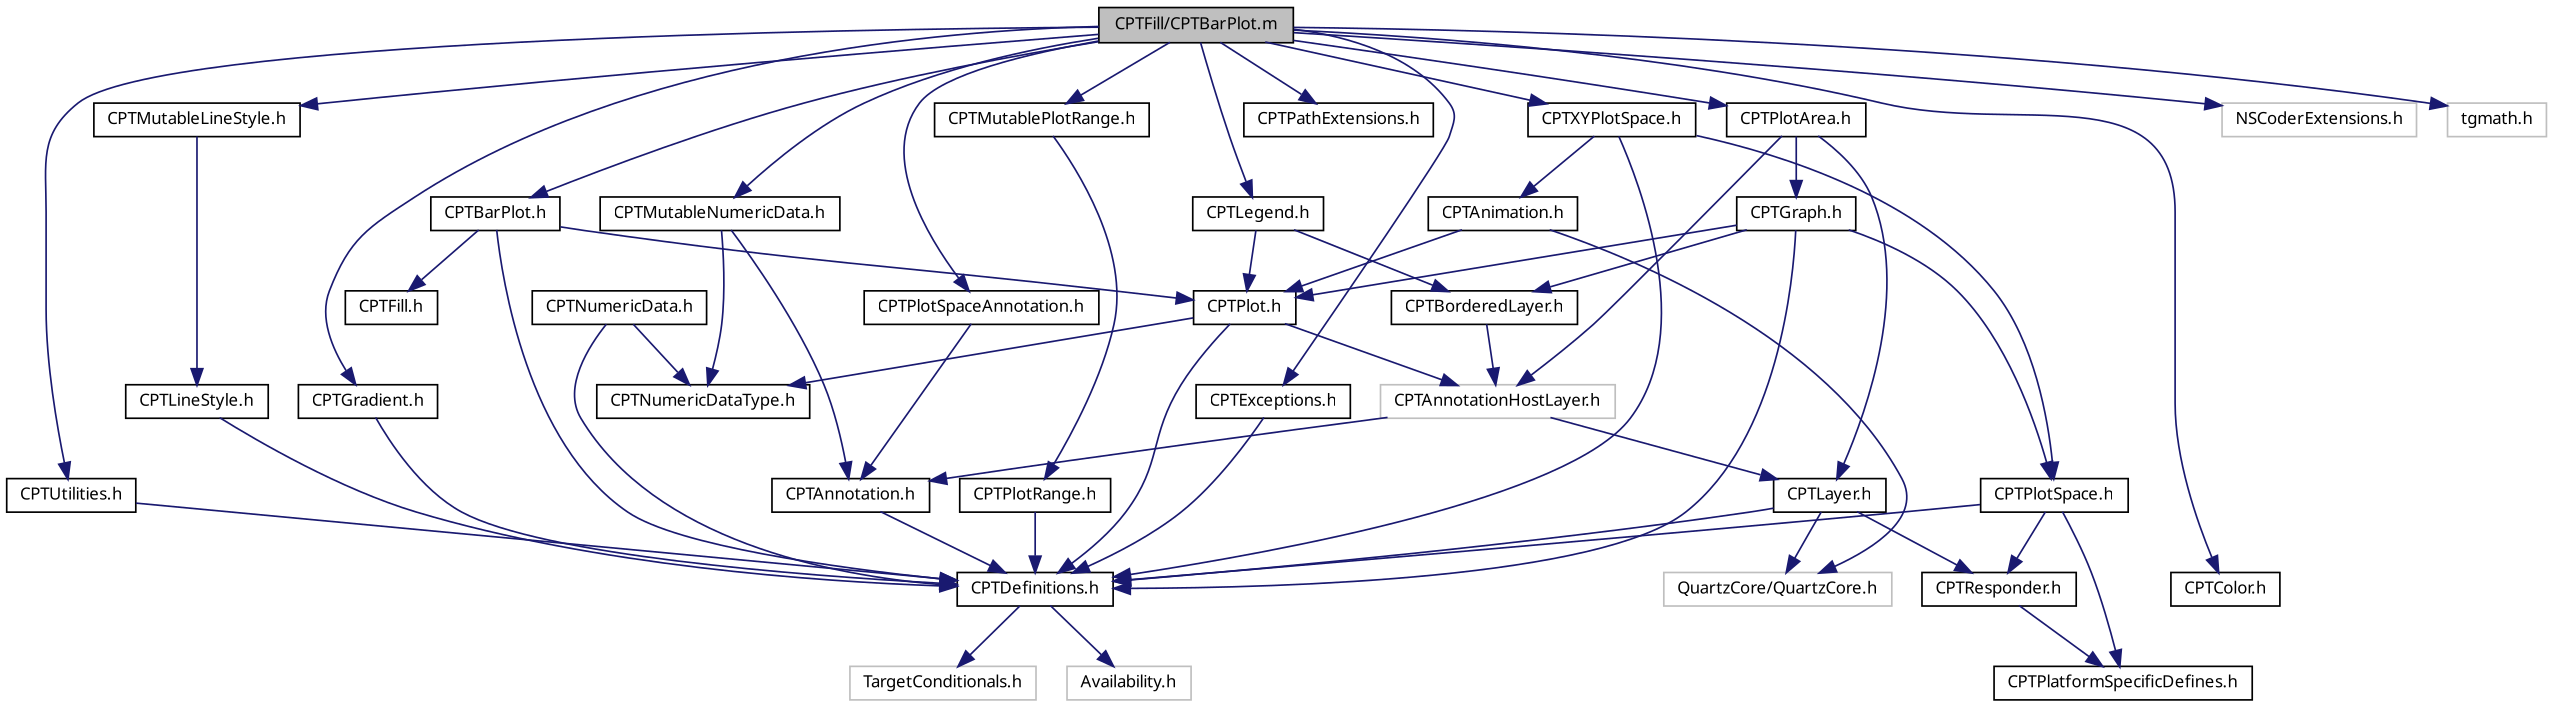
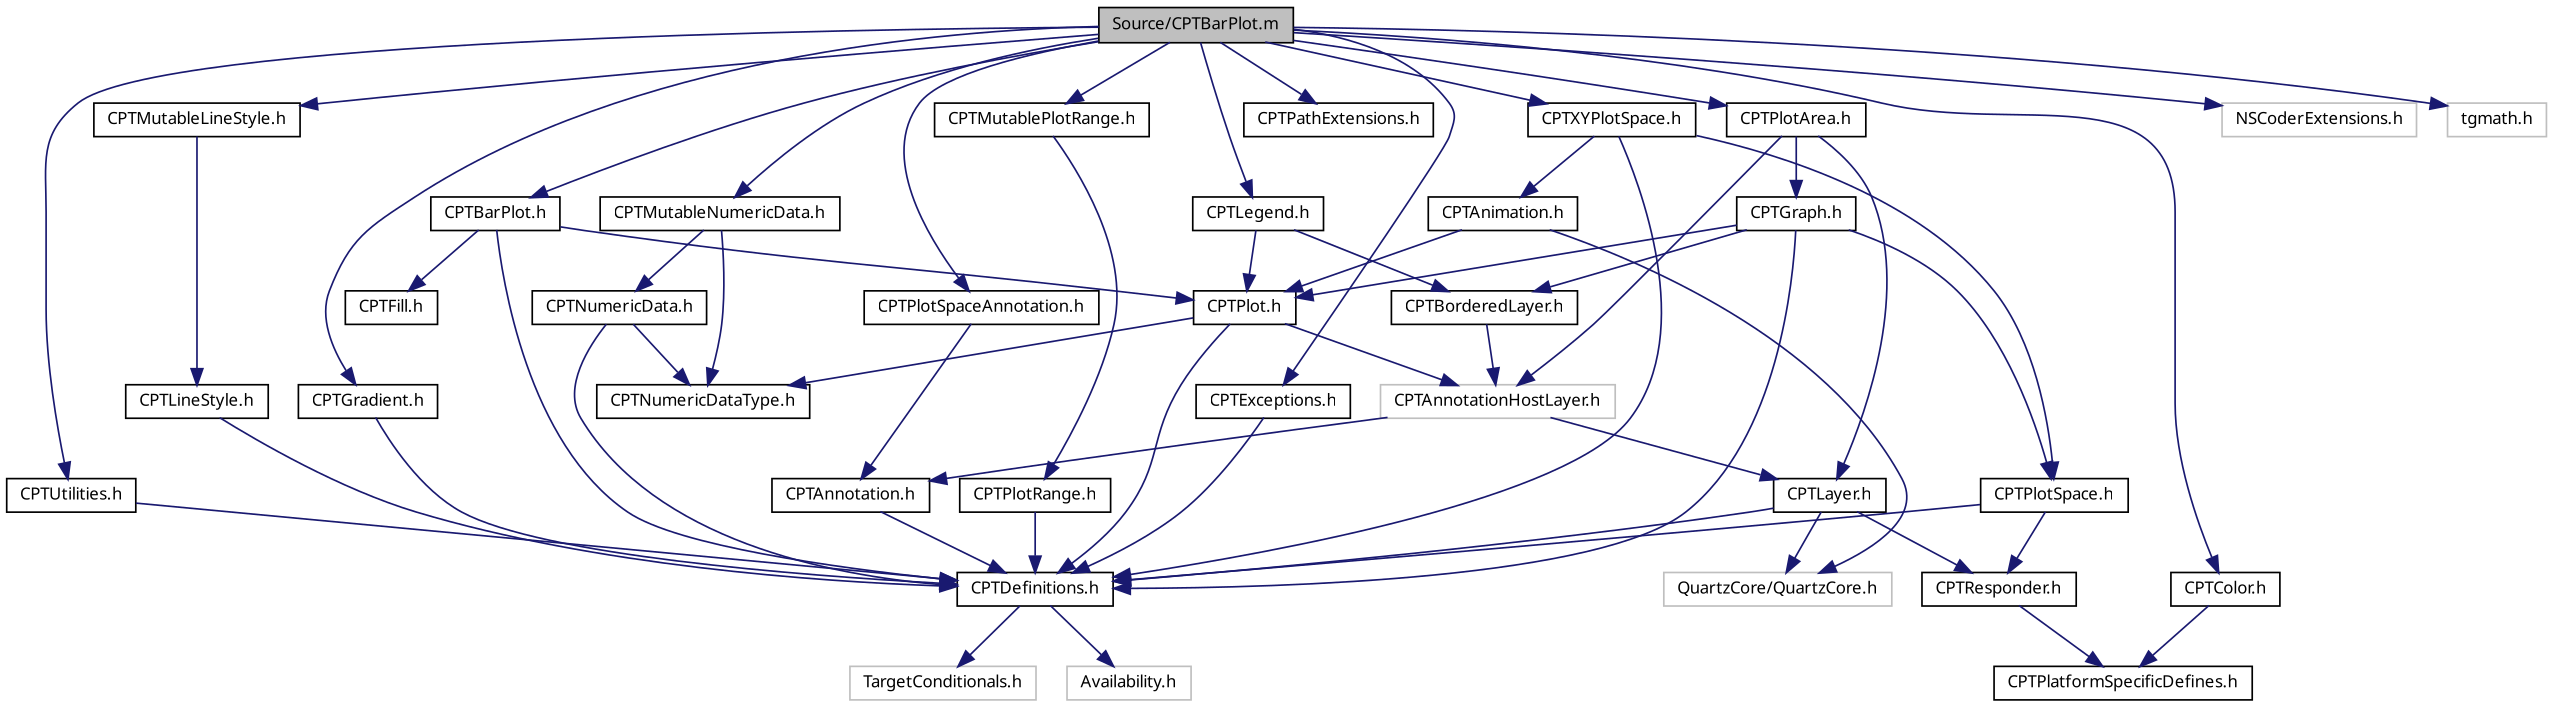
(1196, 25) -> (1196, 25)
(802, 340) -> (676, 255)
(2094, 579) -> (2181, 630)
